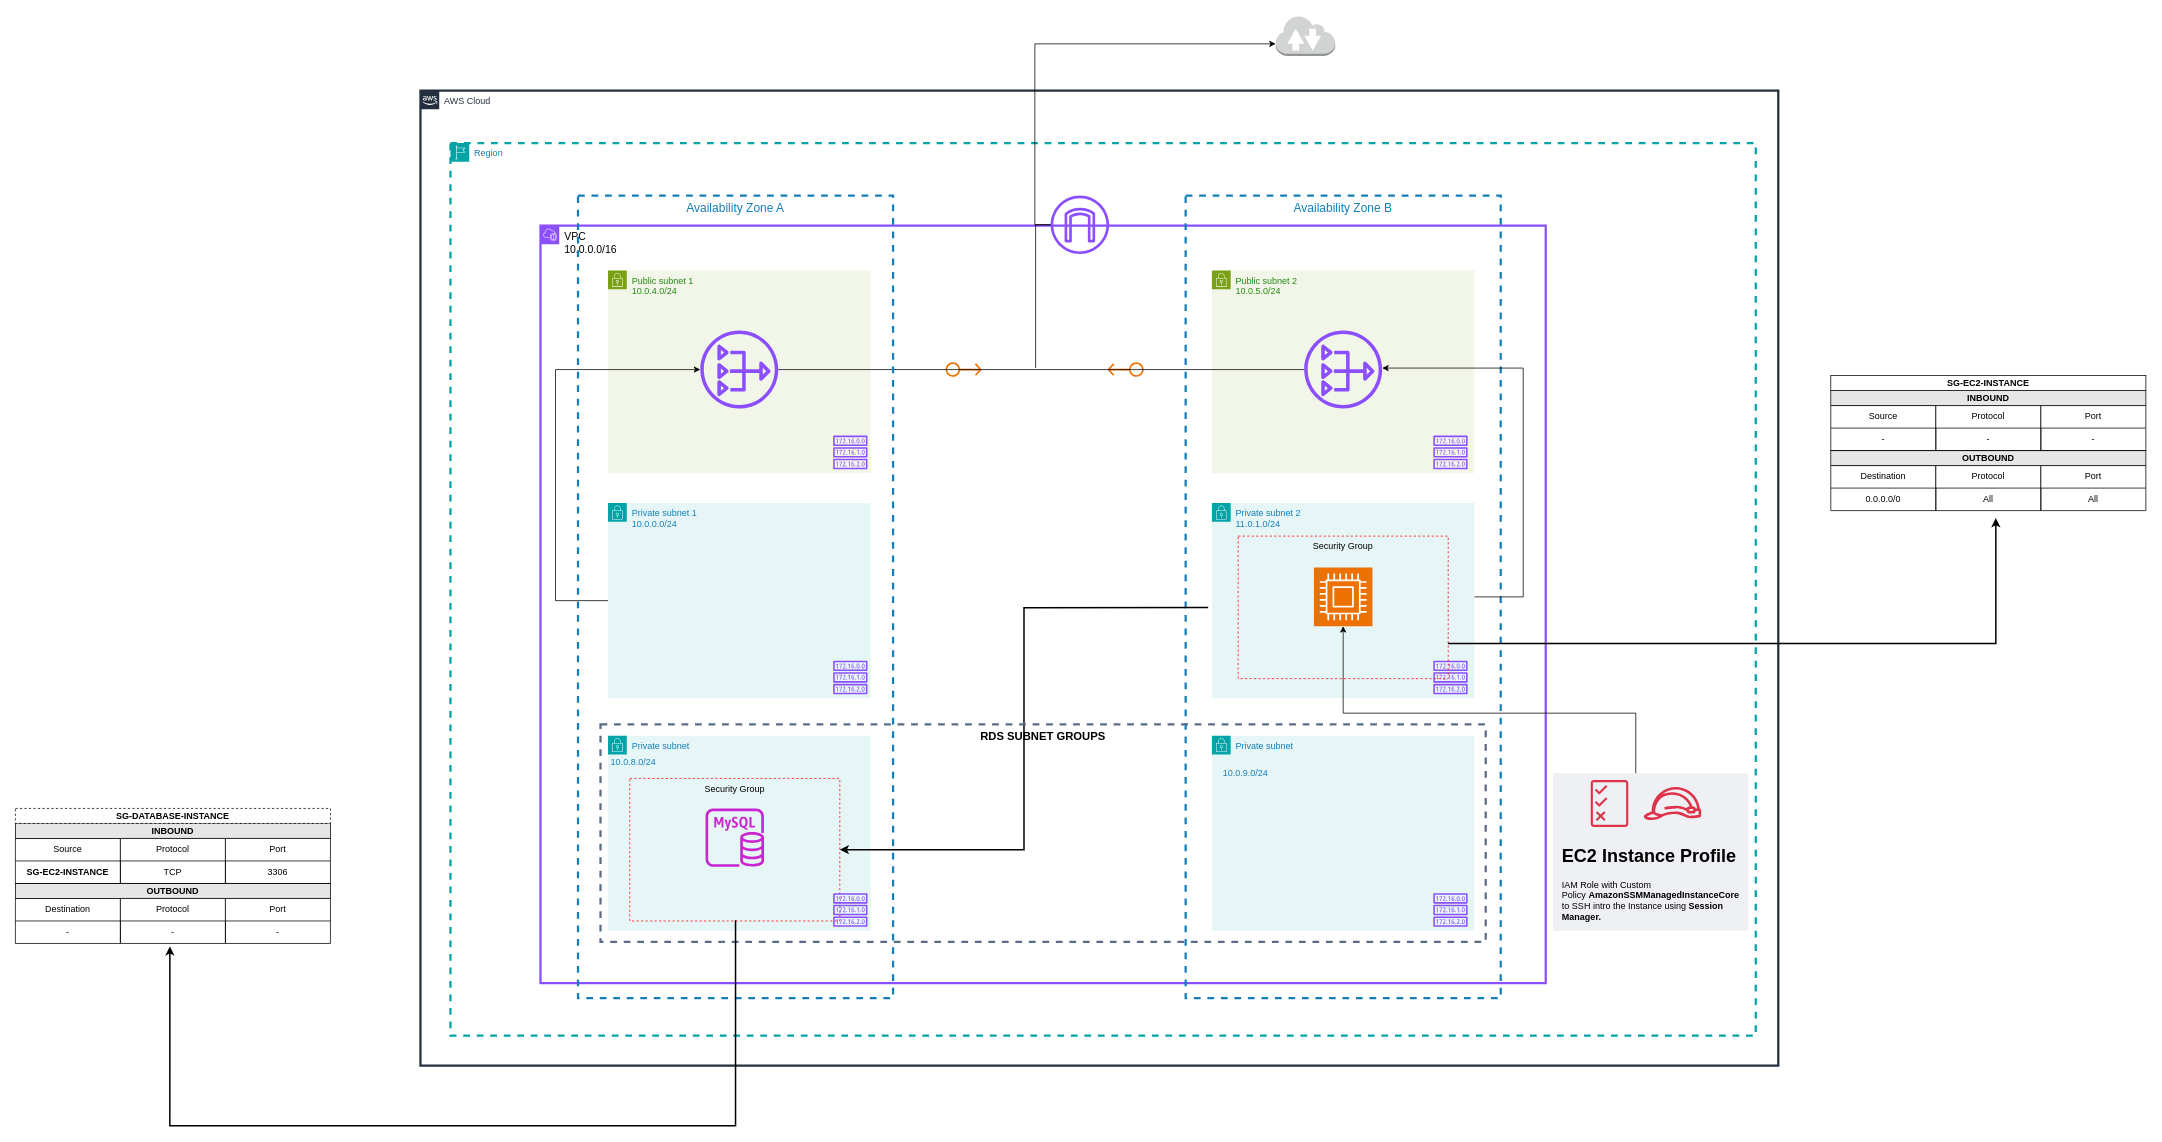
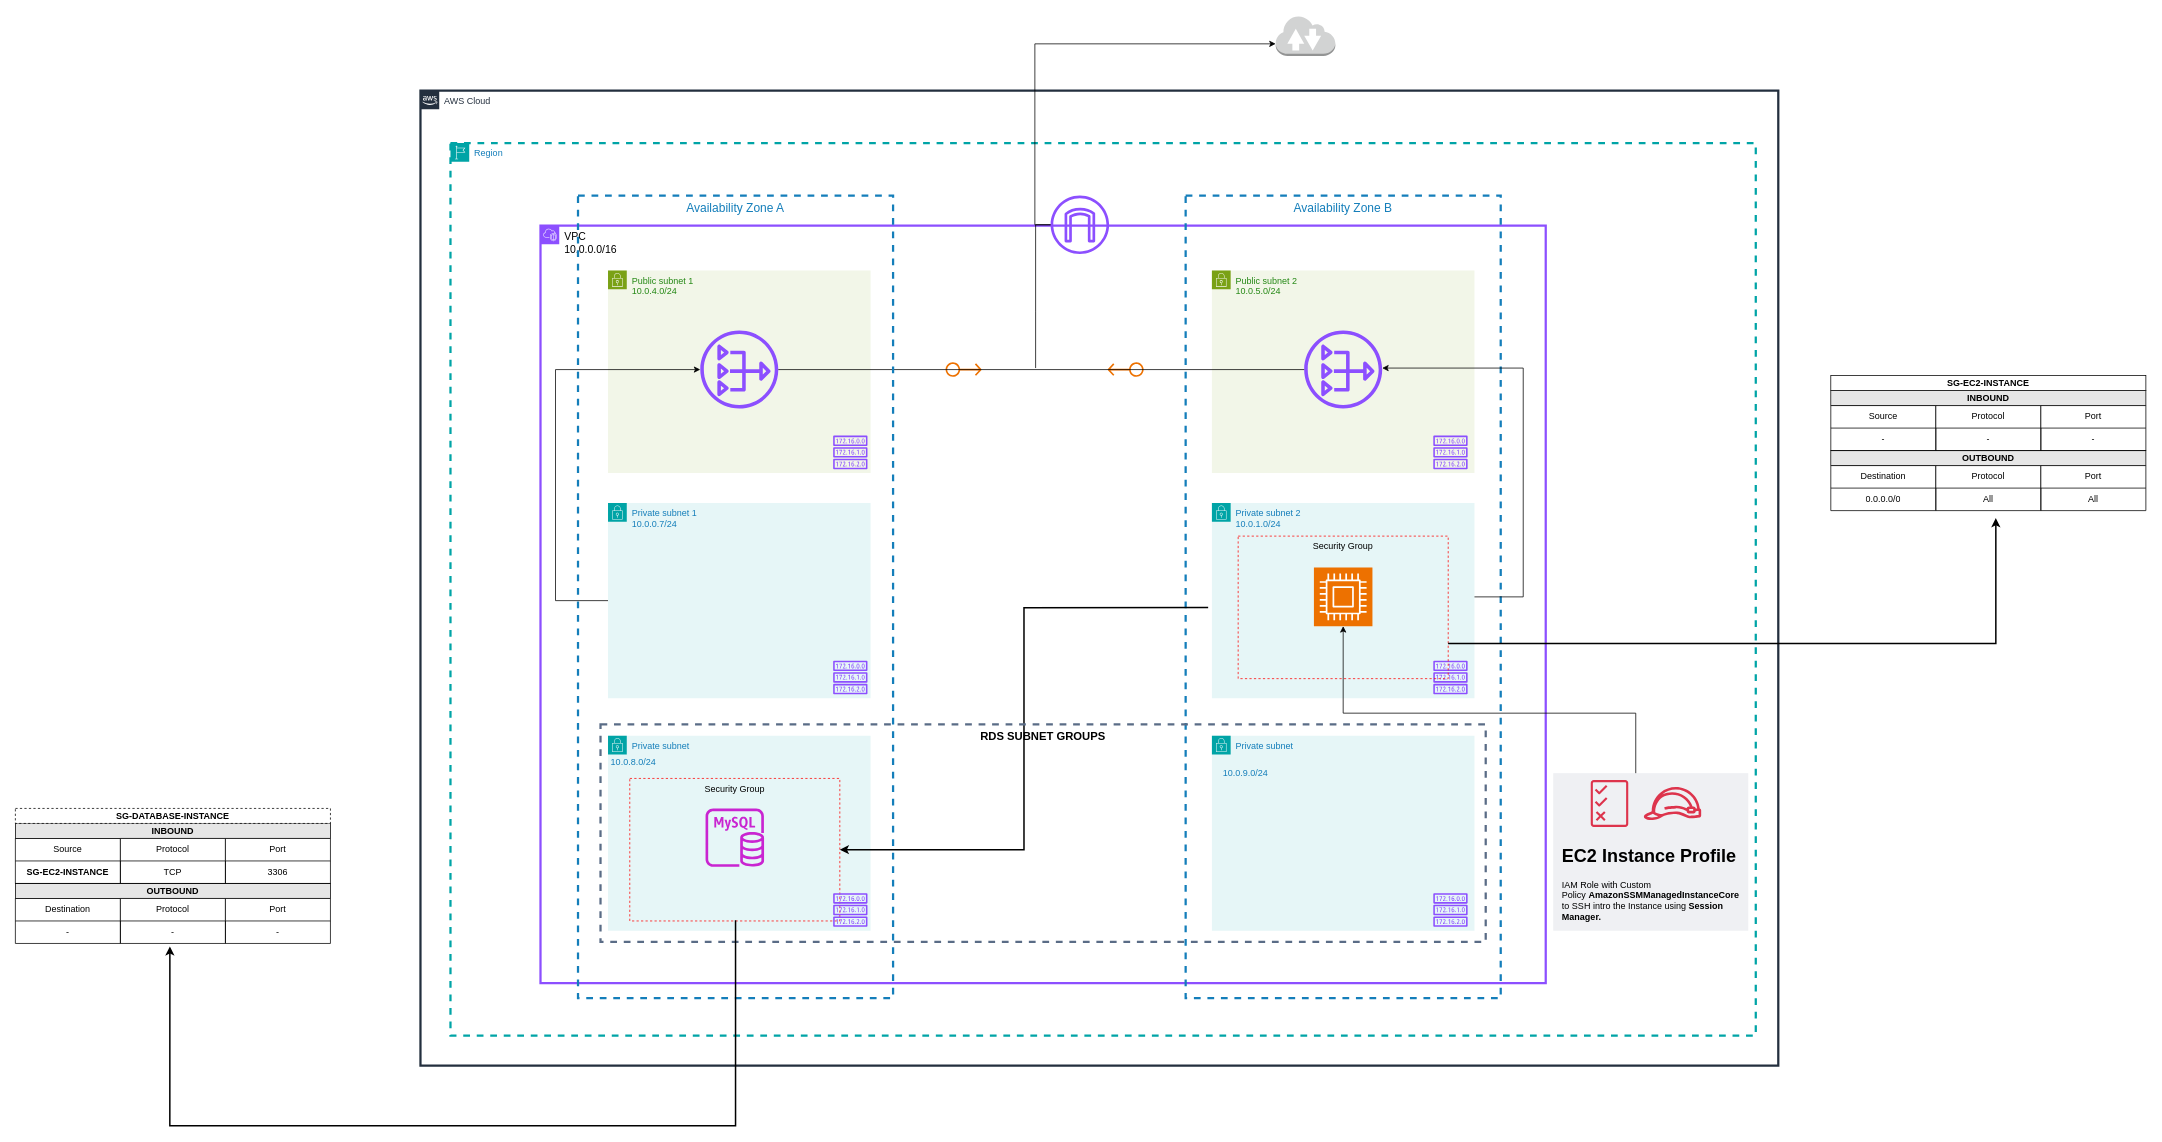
(669, 519) -> (669, 519)
(1272, 519) -> (1272, 519)
